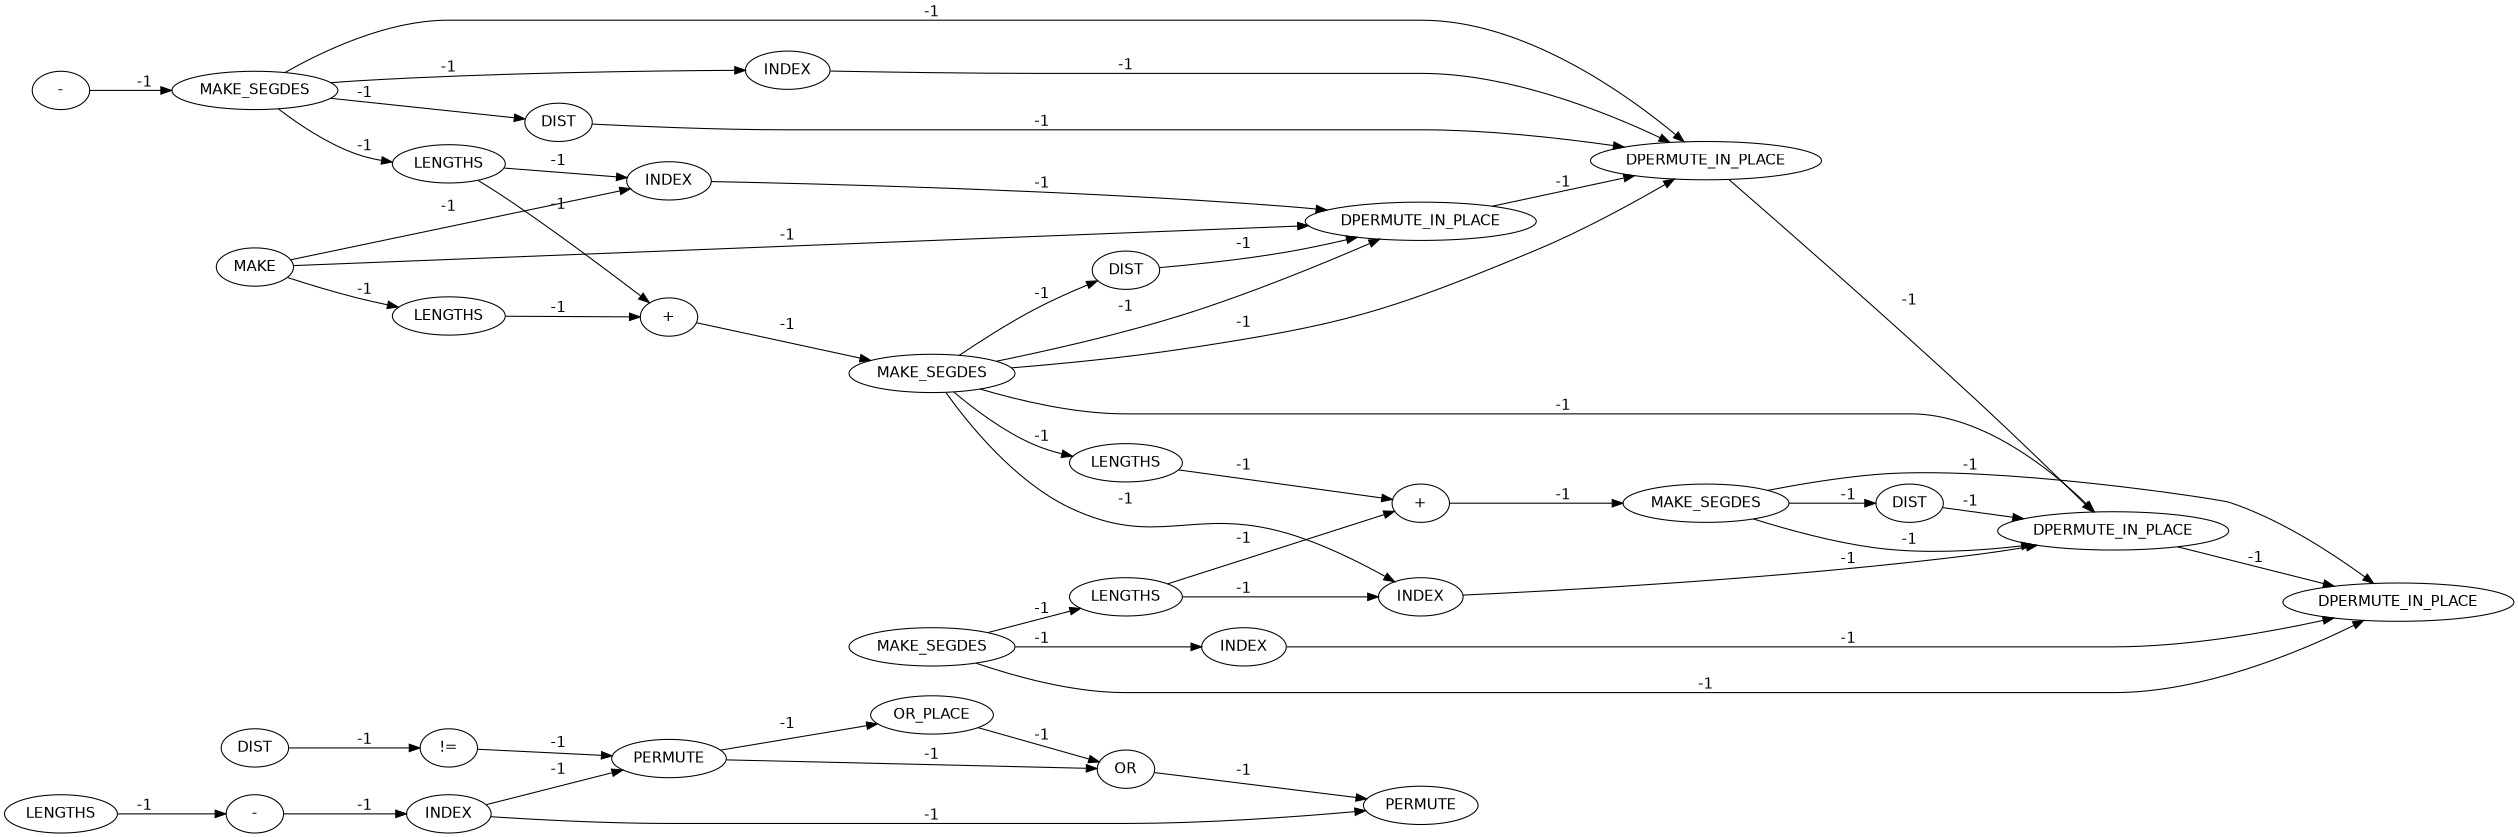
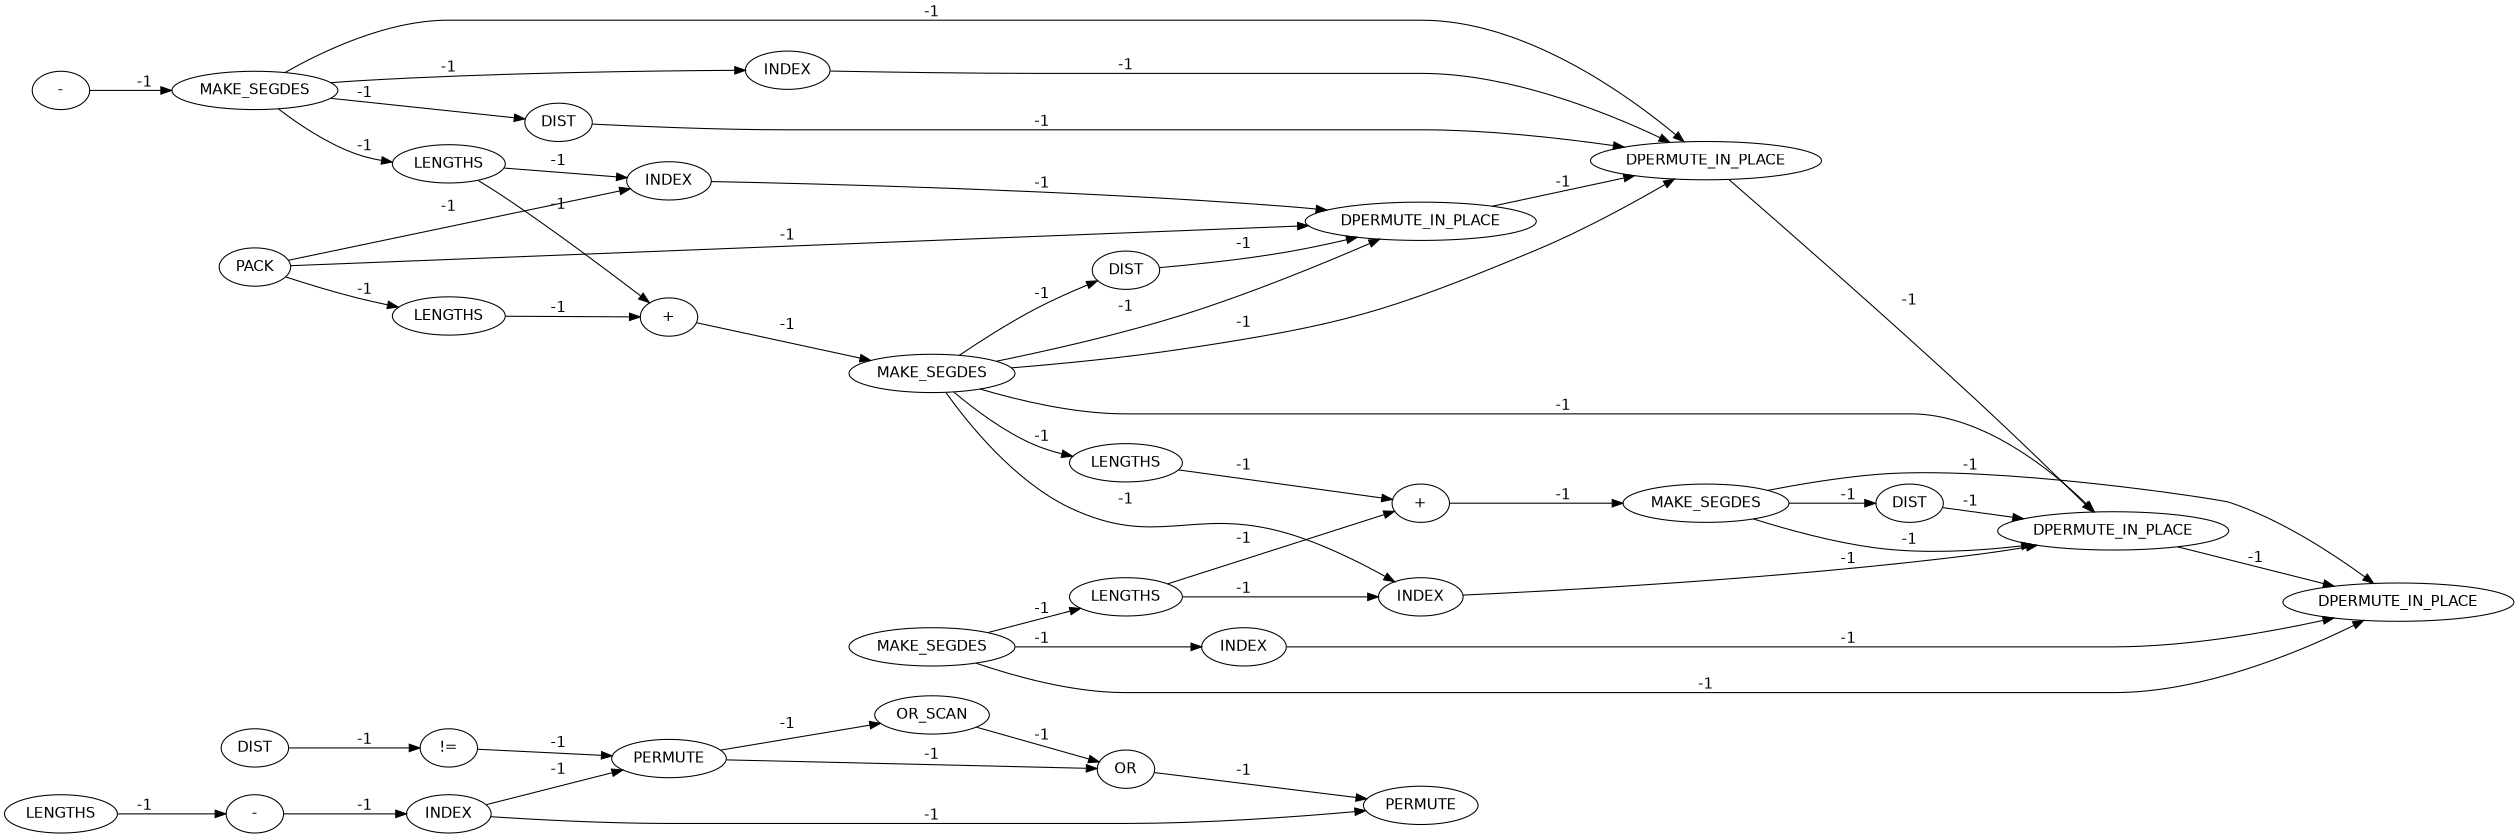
(255, 267) -> (255, 267)
(932, 715) -> (932, 715)
